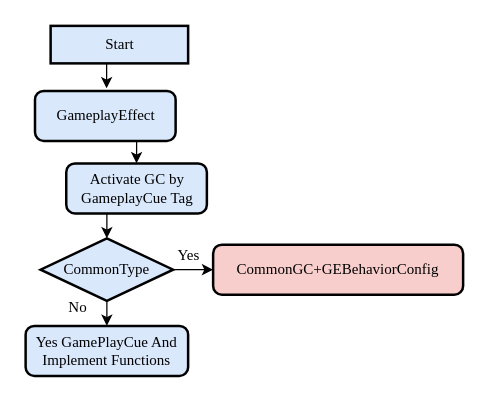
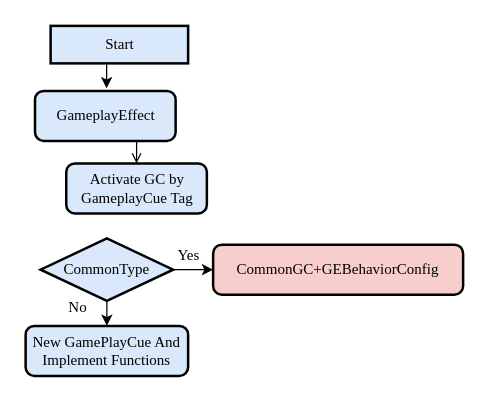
(137, 153) -> (137, 155)
(107, 220) -> none
(107, 351) -> (107, 351)
